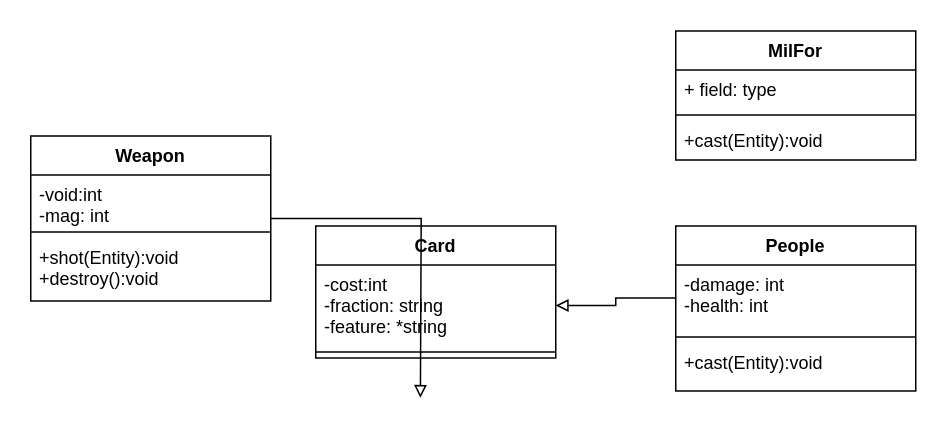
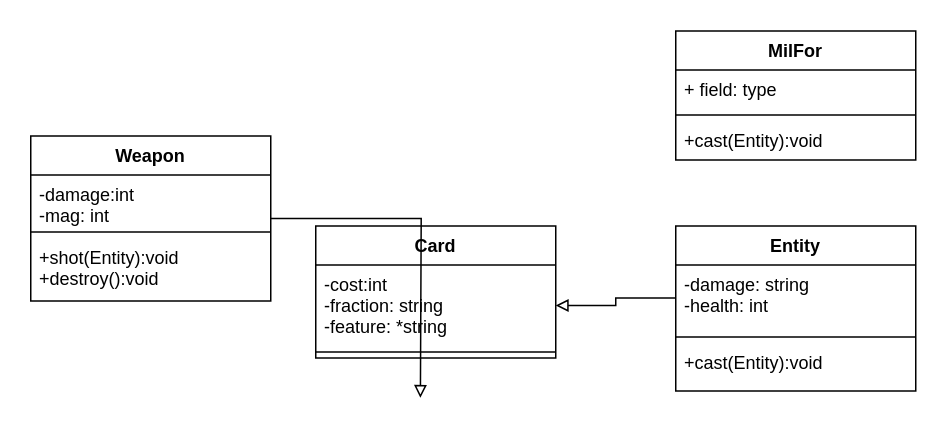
(77, 195) -> (90, 195)
(795, 246) -> (795, 246)
(737, 285) -> (753, 285)
